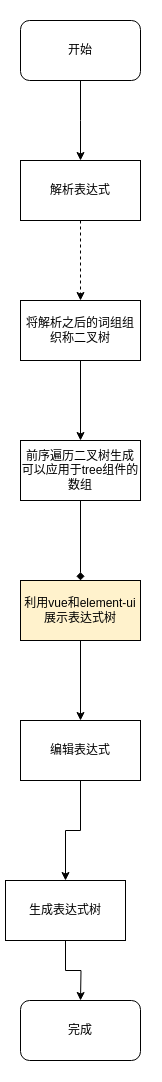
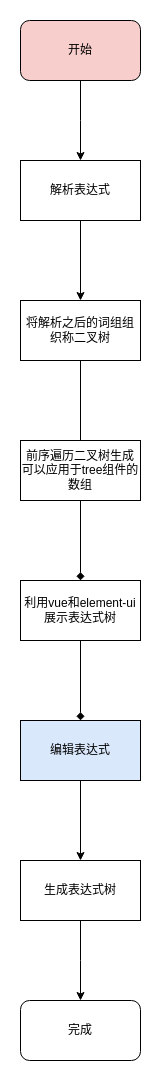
(81, 51) -> (81, 51)
(81, 258) -> (81, 258)
(81, 432) -> (81, 435)
(81, 611) -> (81, 611)
(81, 712) -> (81, 712)
(81, 751) -> (81, 751)
(66, 911) -> (81, 891)
